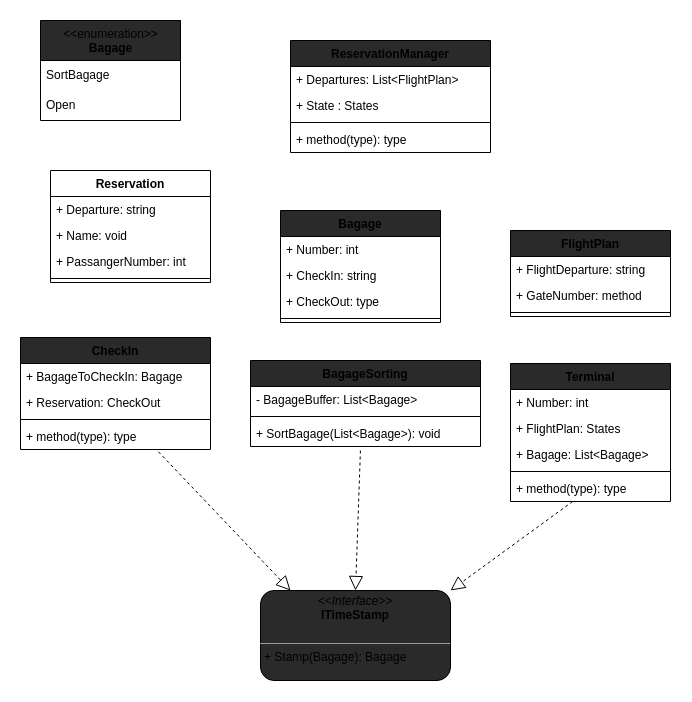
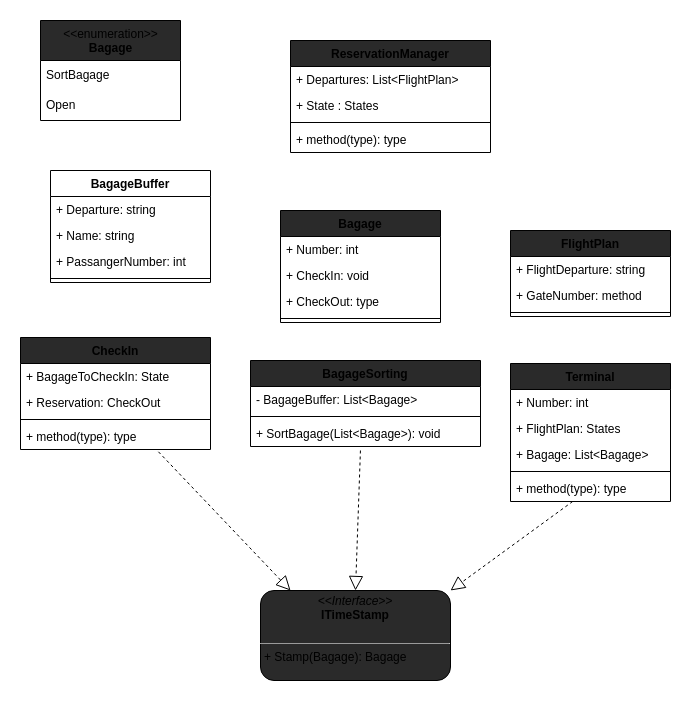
(130, 184) -> (130, 184)
(90, 236) -> (97, 236)
(337, 276) -> (330, 276)
(105, 377) -> (102, 377)
